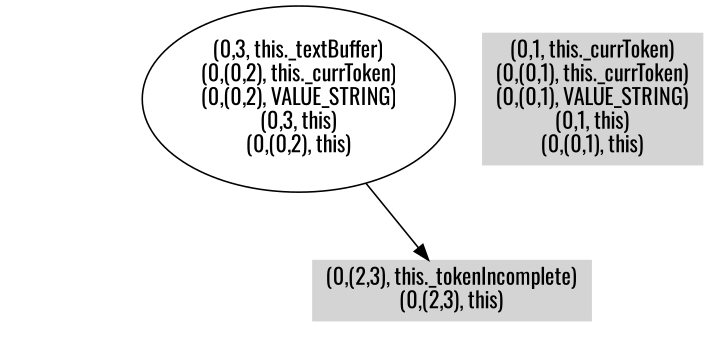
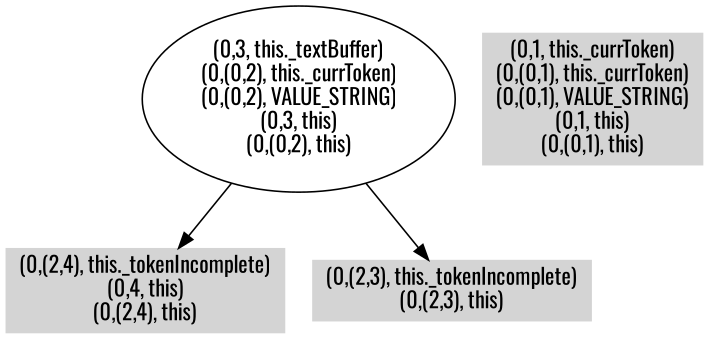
none -> (145, 291)
